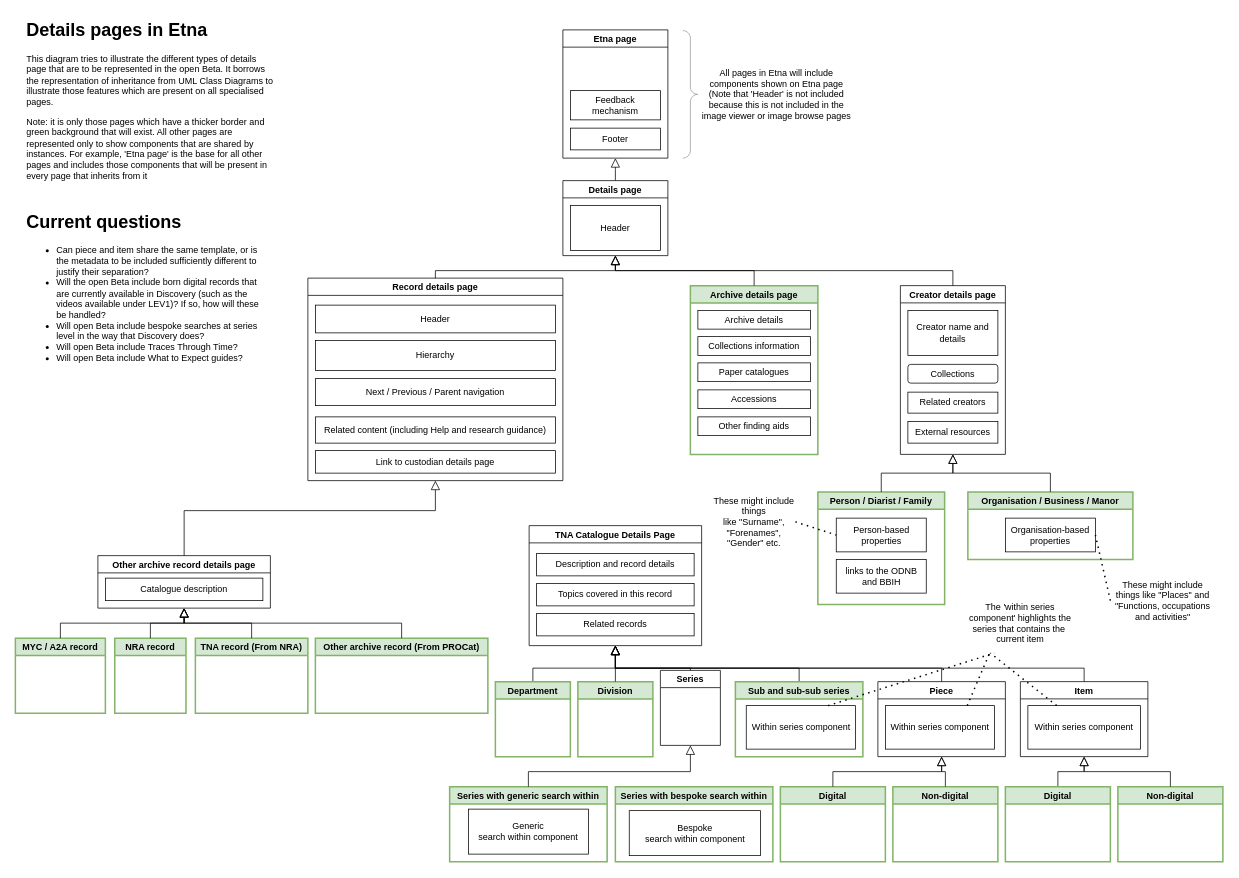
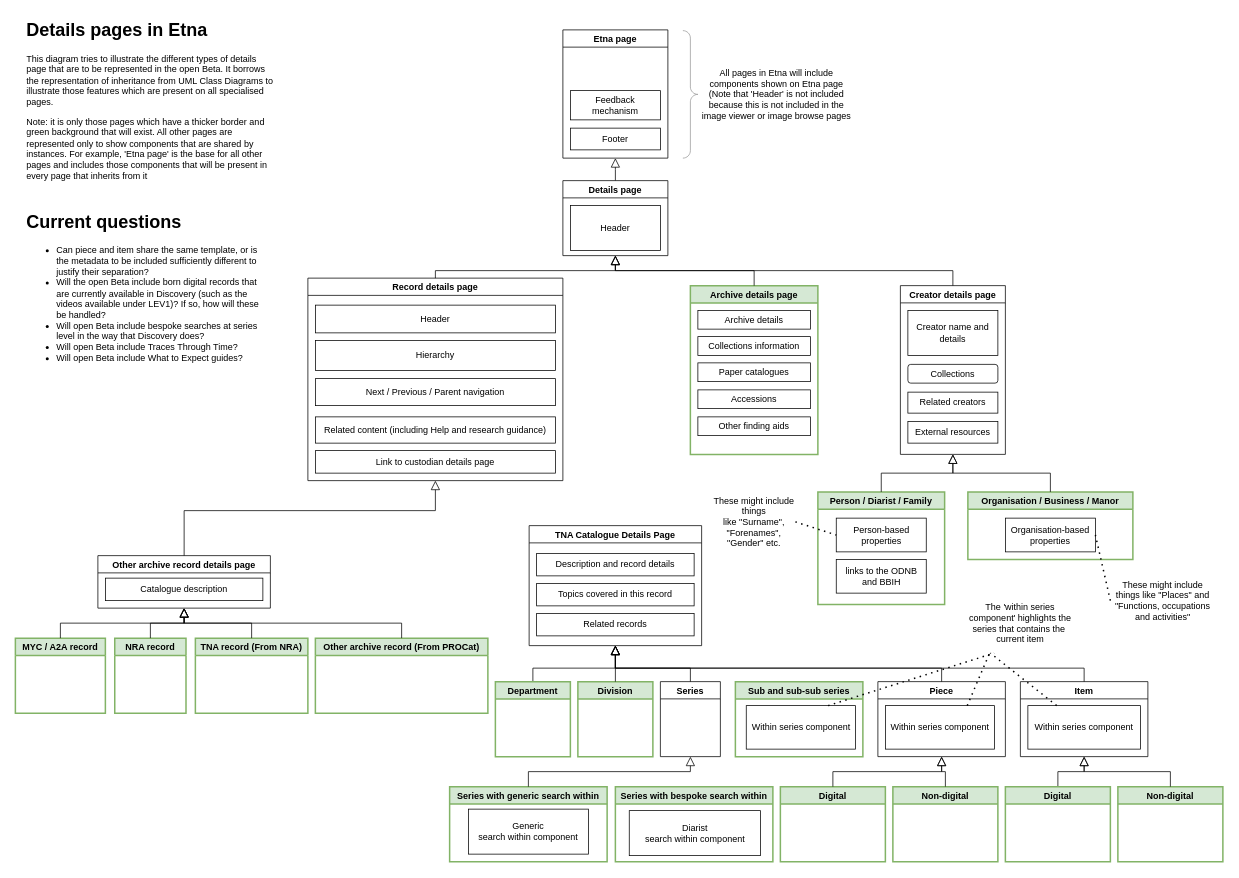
(799, 675) -> none
(690, 708) -> (690, 719)
(695, 833) -> (695, 833)
